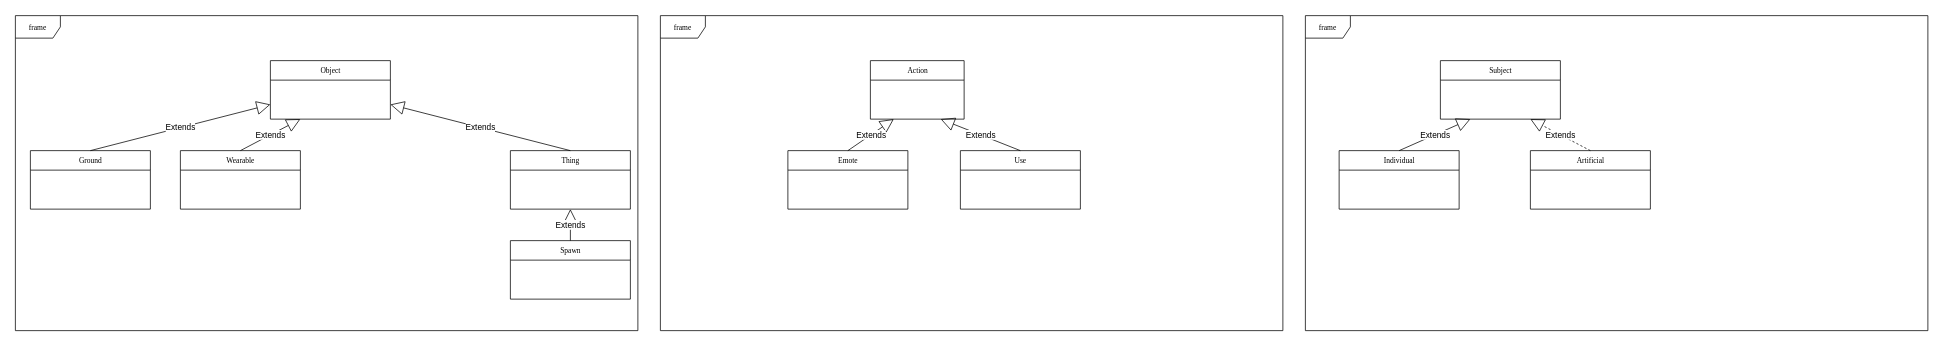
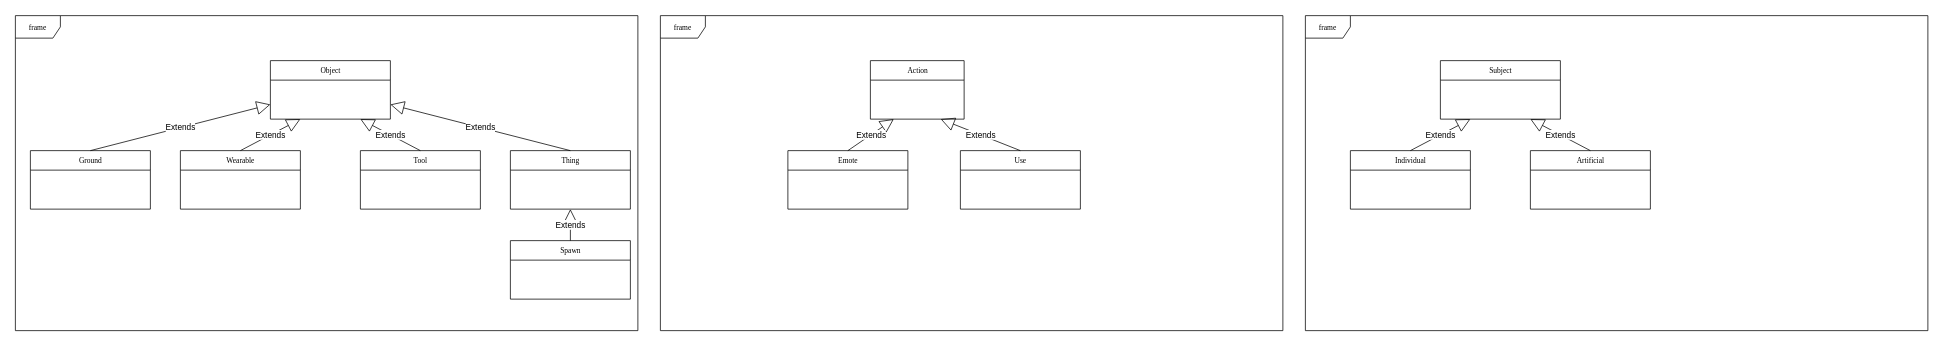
none -> (395, 137)
(1578, 144) -> (1578, 144)
none -> (420, 180)
(1399, 180) -> (1410, 180)
